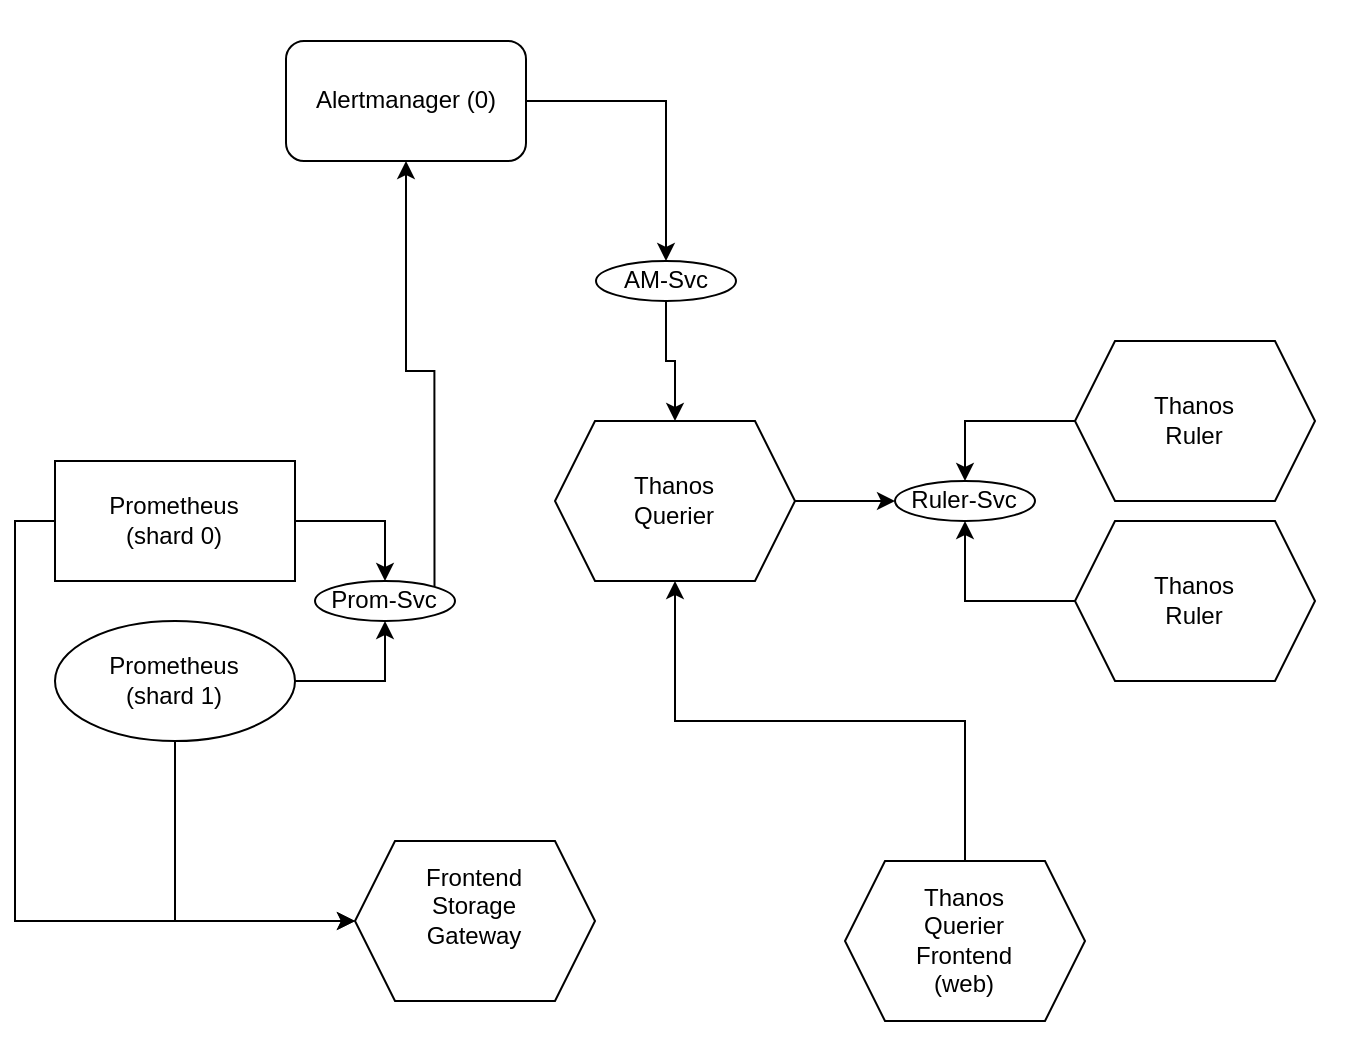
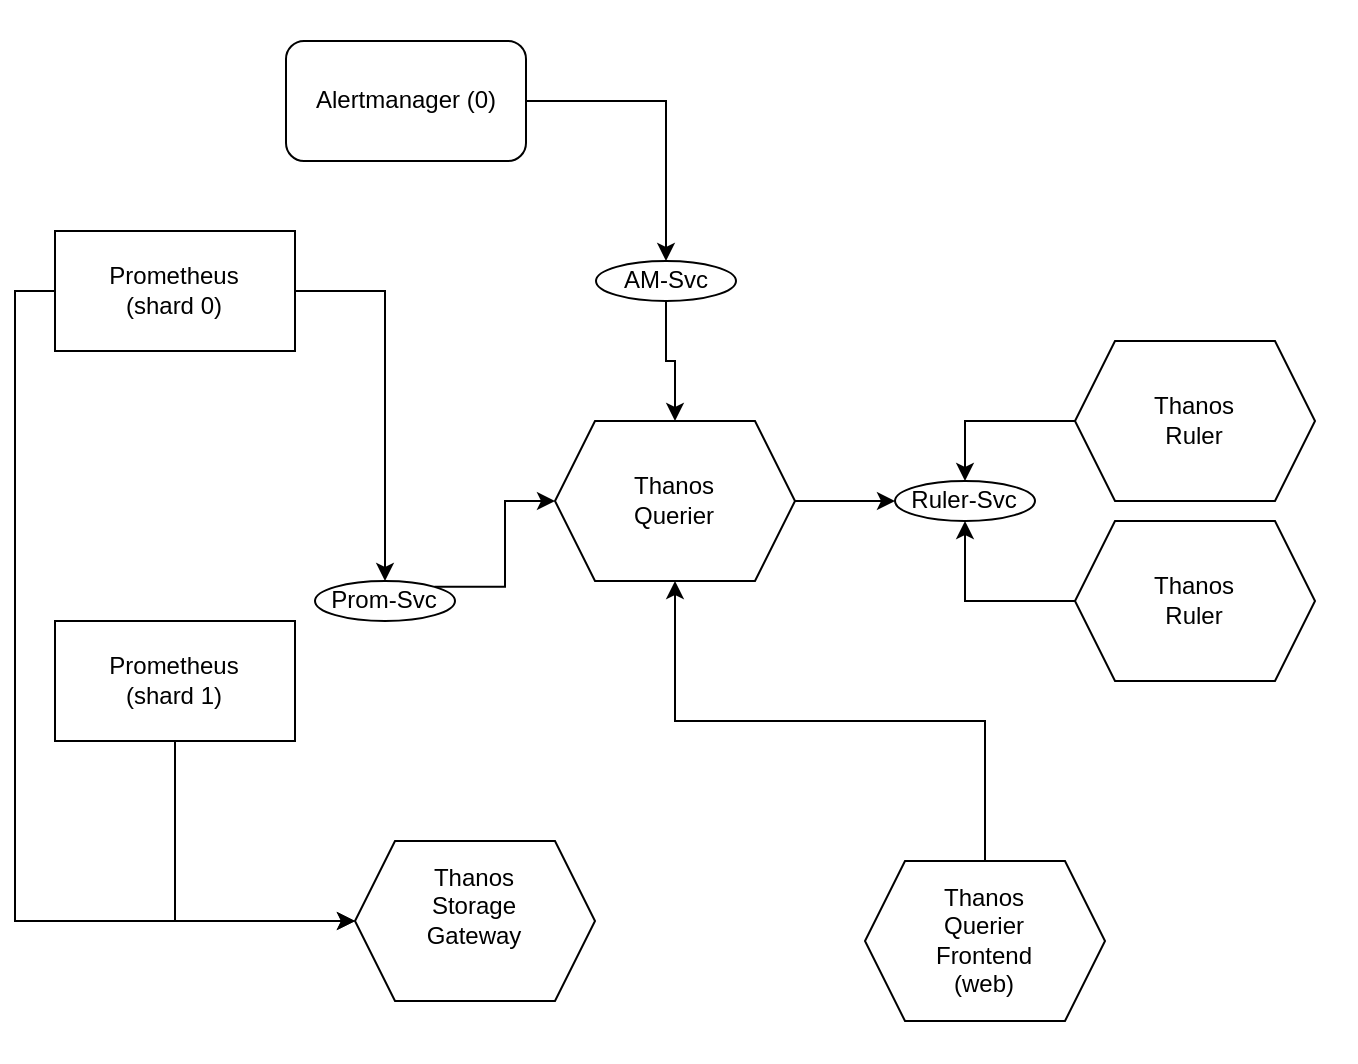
(429, 371) -> (505, 561)
(175, 521) -> (175, 291)
(175, 681) -> (175, 681)
(363, 681) -> none
(475, 921) -> (475, 921)
(965, 941) -> (985, 941)
